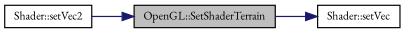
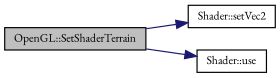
(107, 16) -> (161, 27)
(359, 16) -> (232, 61)
